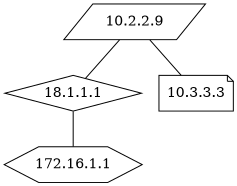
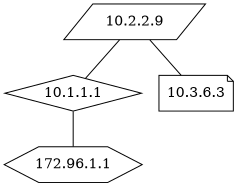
(73, 93) -> (73, 93)
(196, 93) -> (196, 93)
(73, 165) -> (73, 165)
